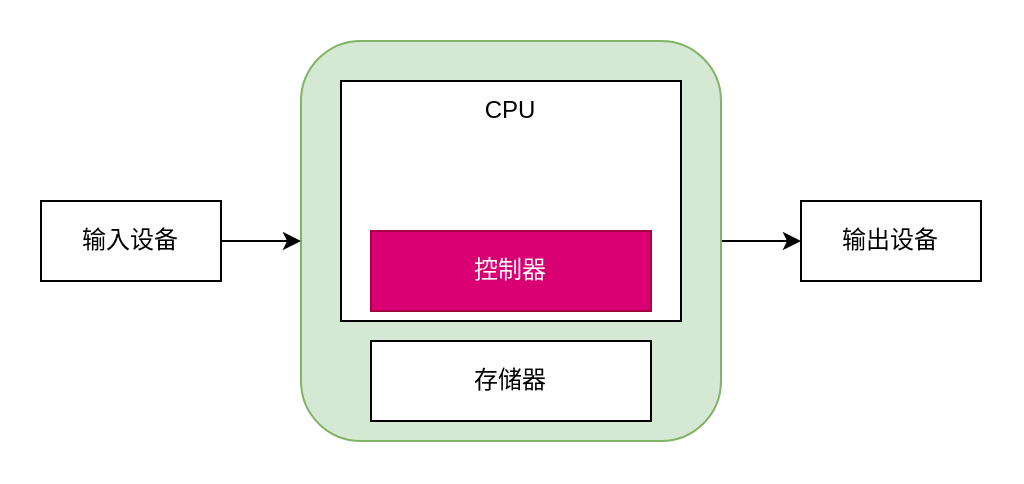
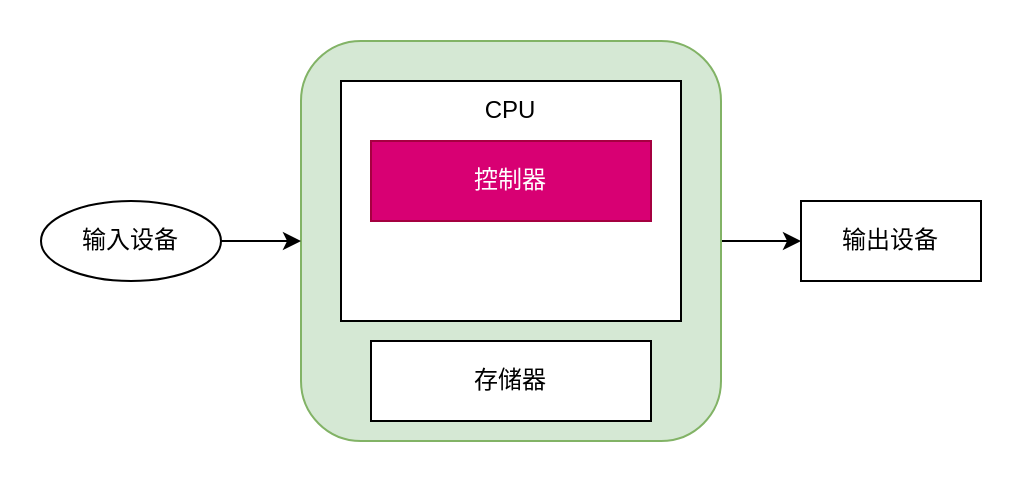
(131, 241) -> (131, 241)
(511, 271) -> (511, 181)
